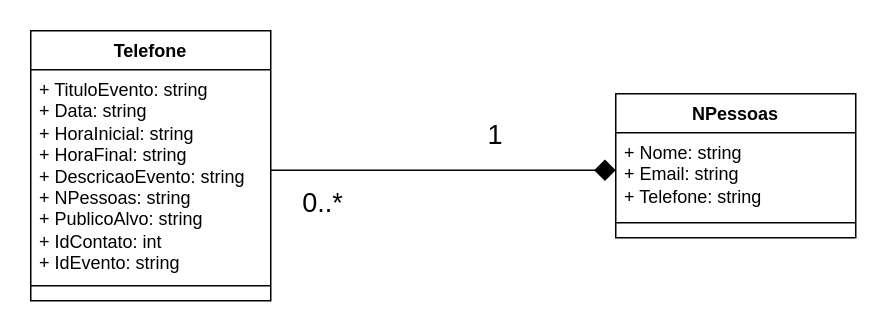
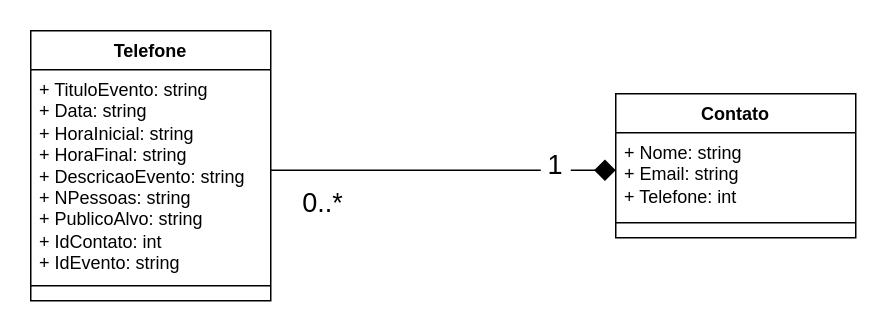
(736, 115) -> (736, 115)
(496, 136) -> (556, 166)
(704, 176) -> (689, 176)
